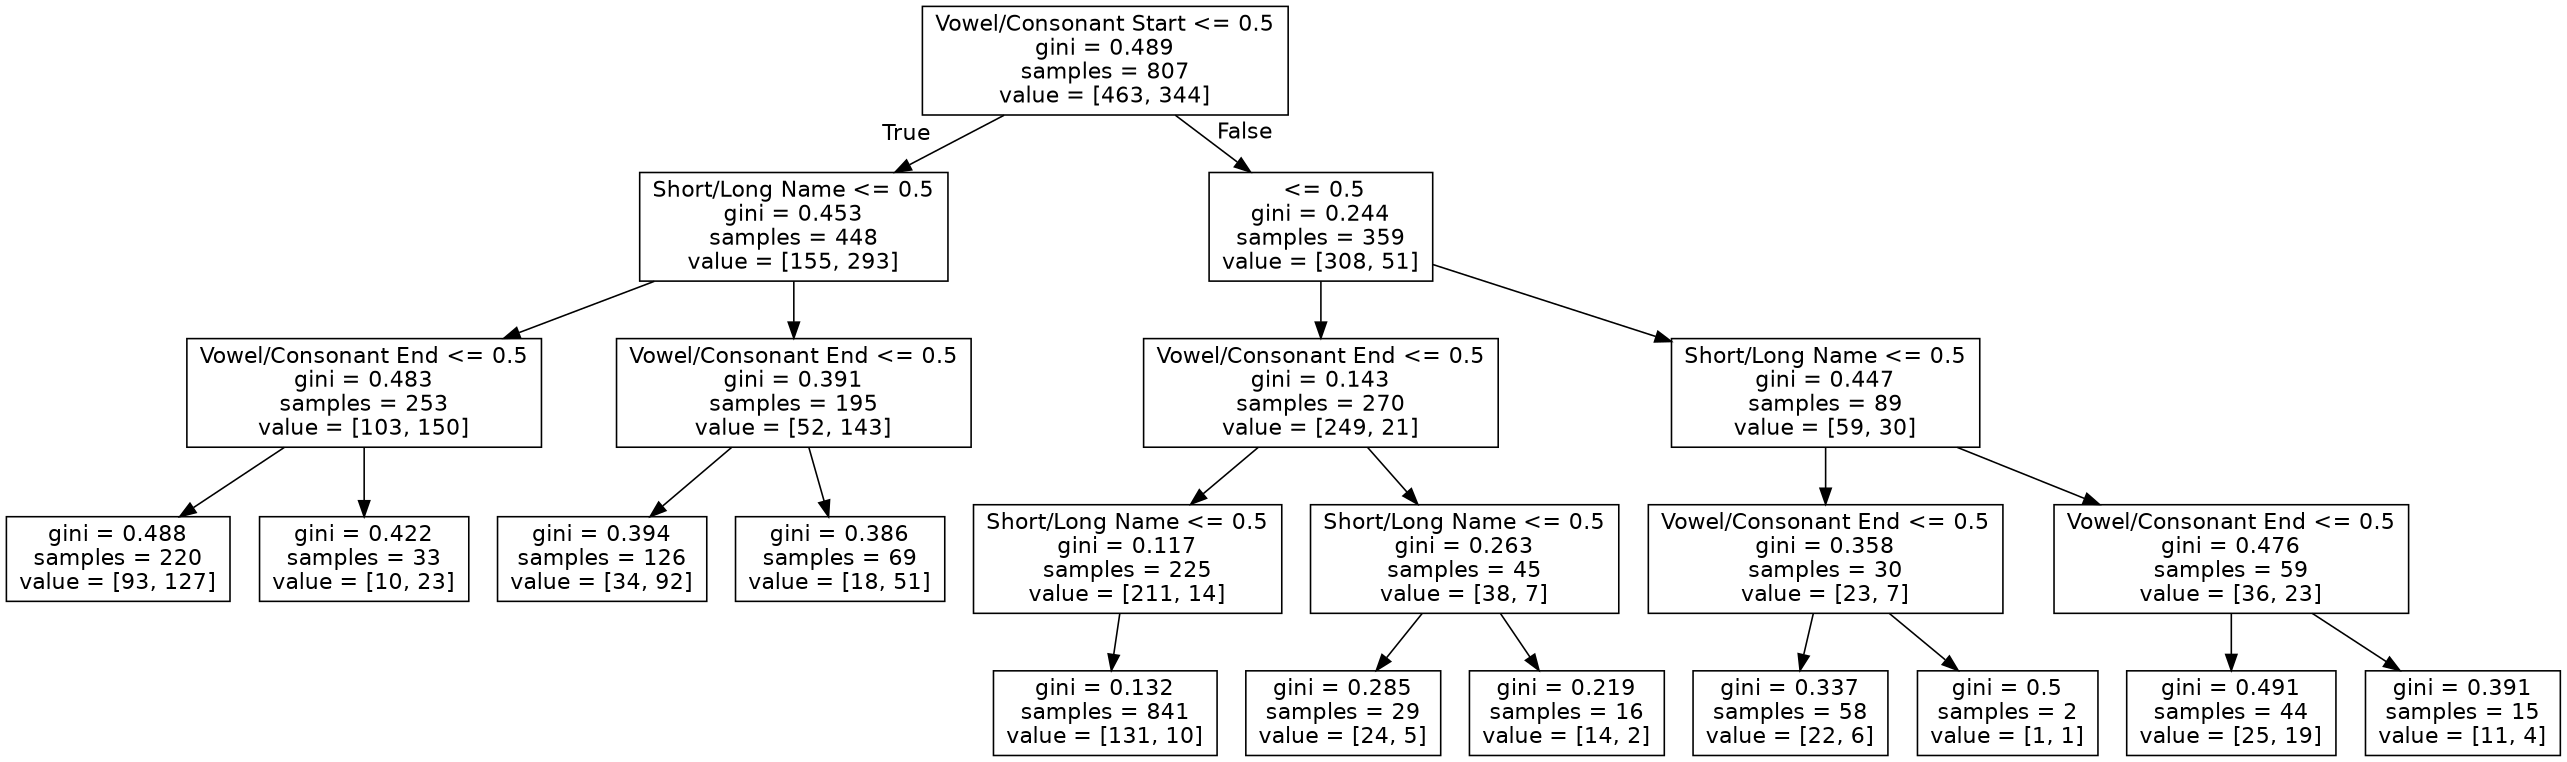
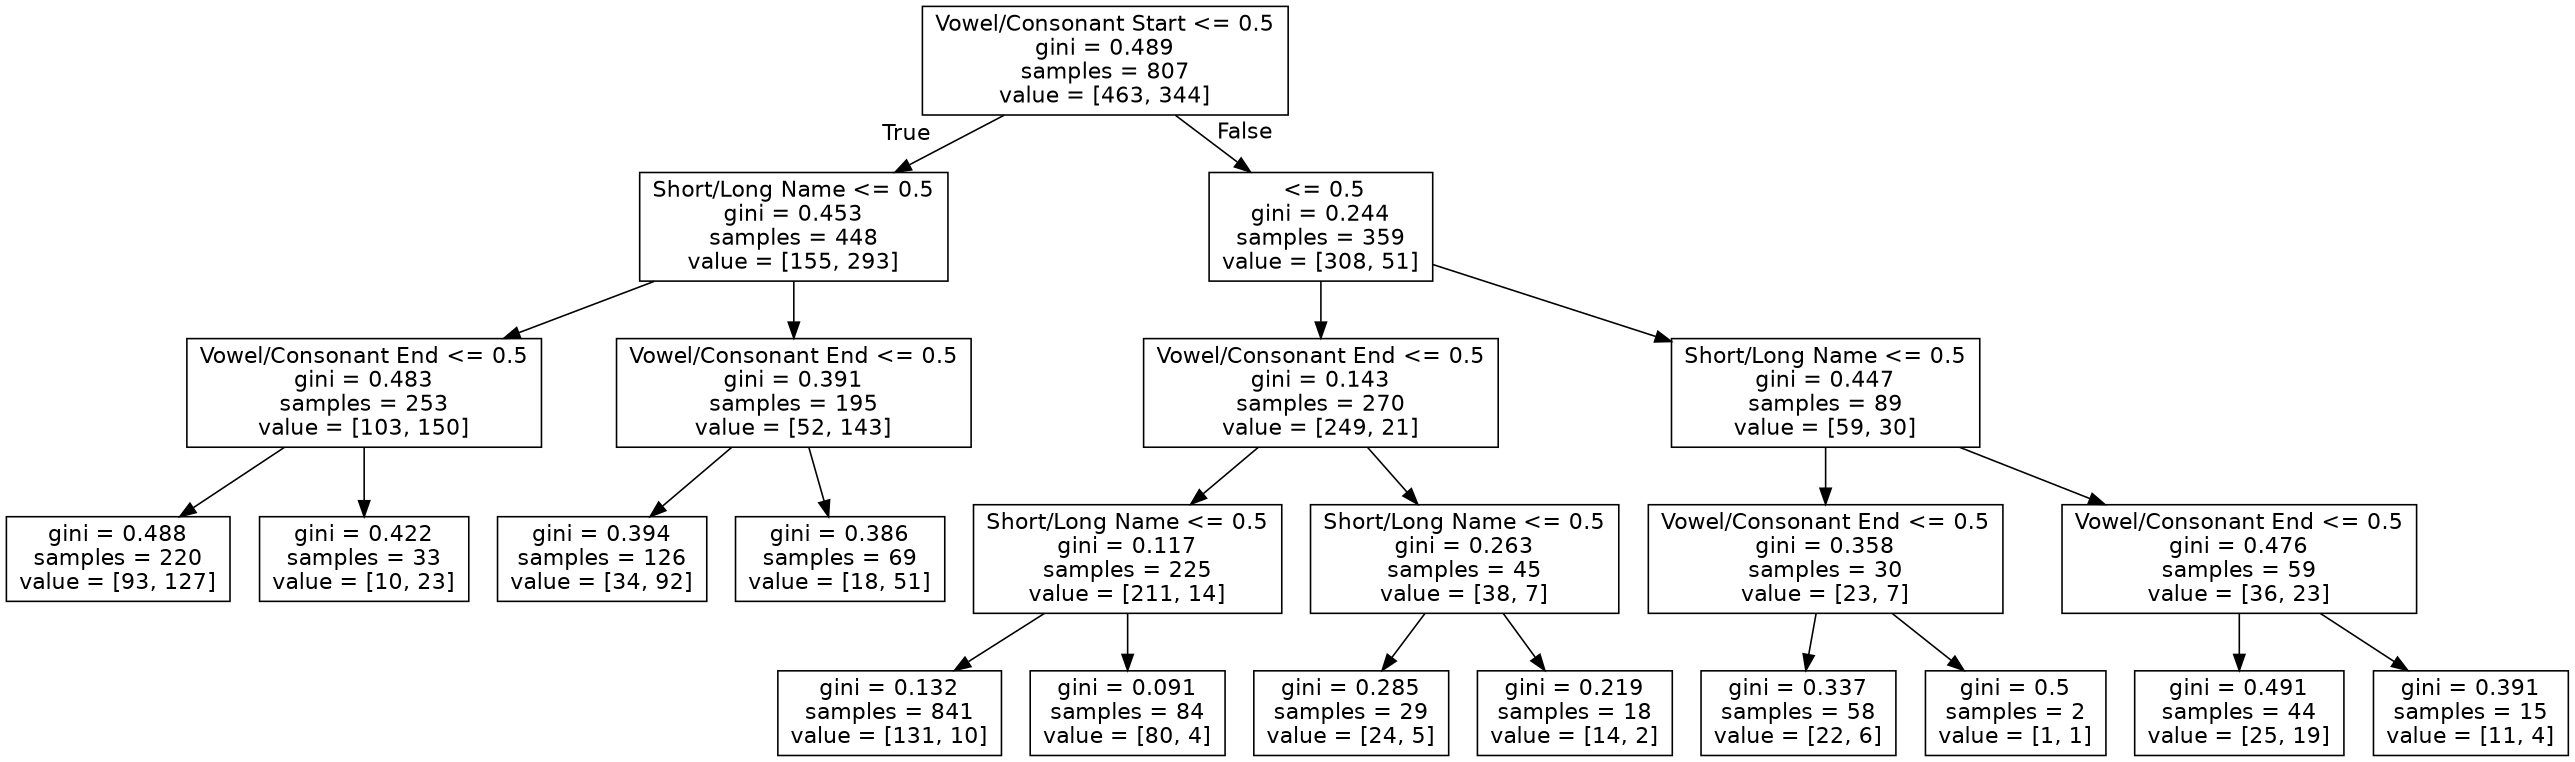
none -> (1128, 713)
(1567, 713) -> (1575, 713)
